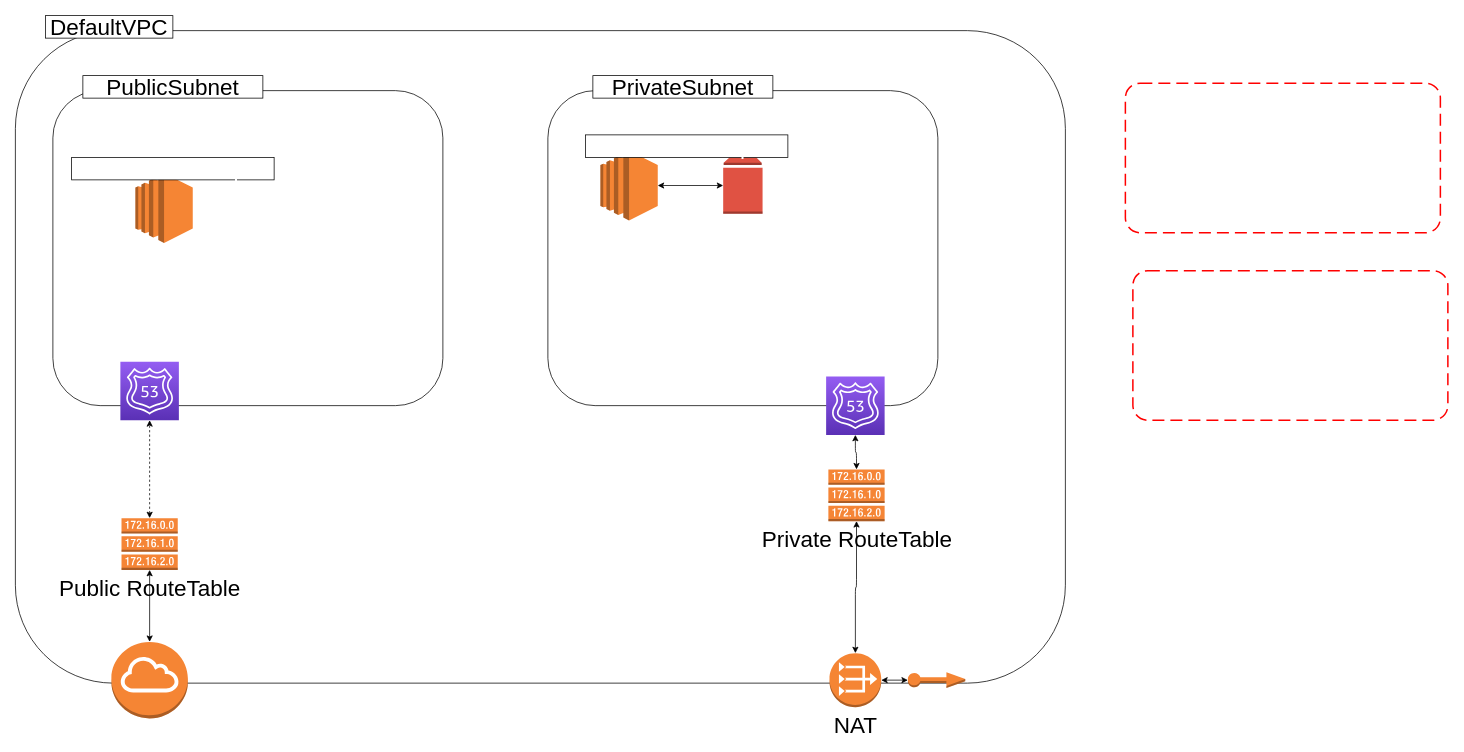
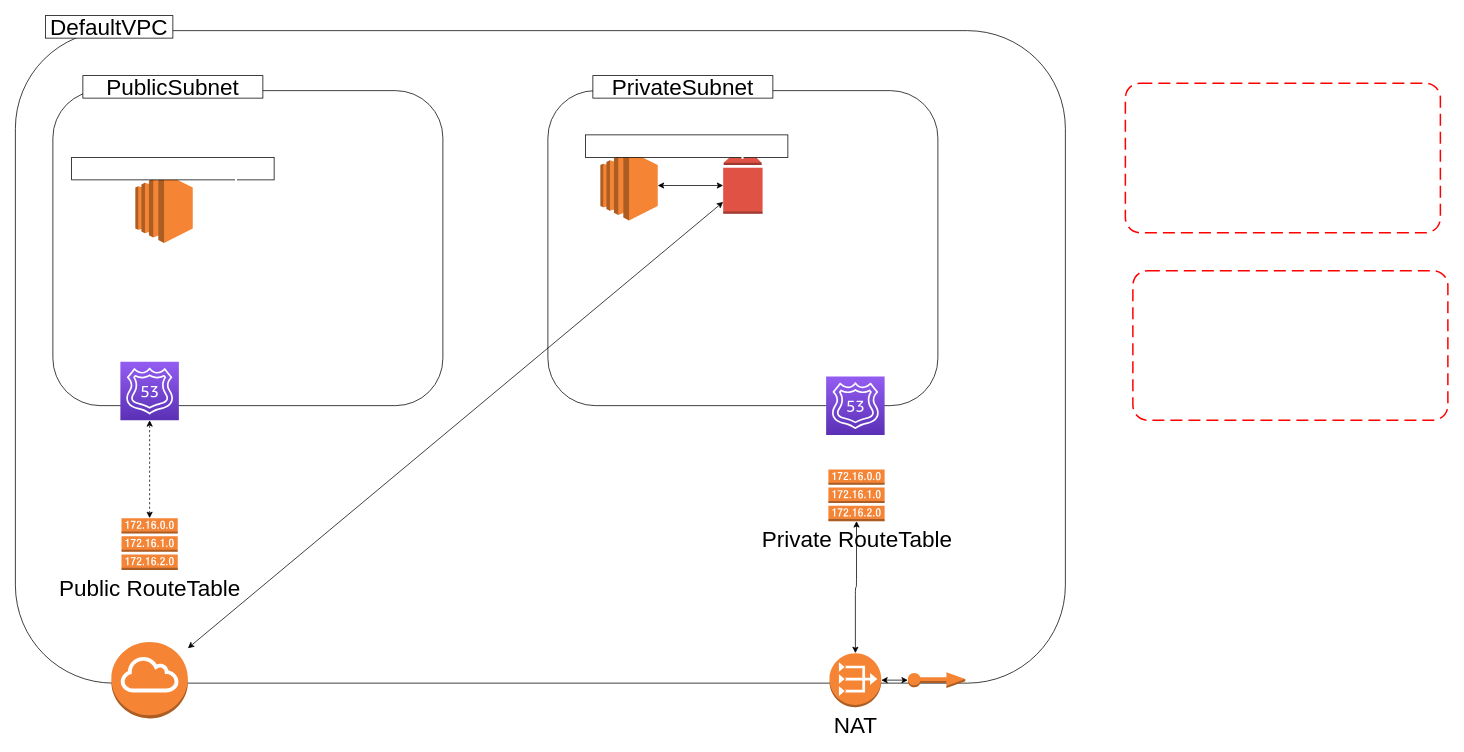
(856, 452) -> none
(150, 606) -> (455, 425)
